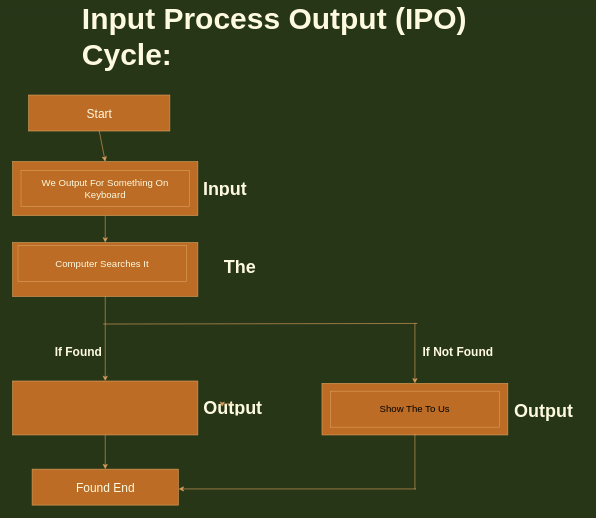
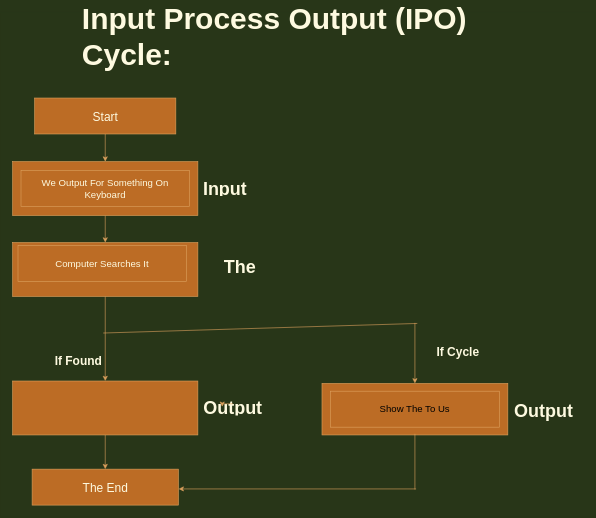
(99, 113) -> (105, 116)
(458, 332) -> (458, 332)
(78, 345) -> (78, 354)
(105, 488) -> (105, 488)
